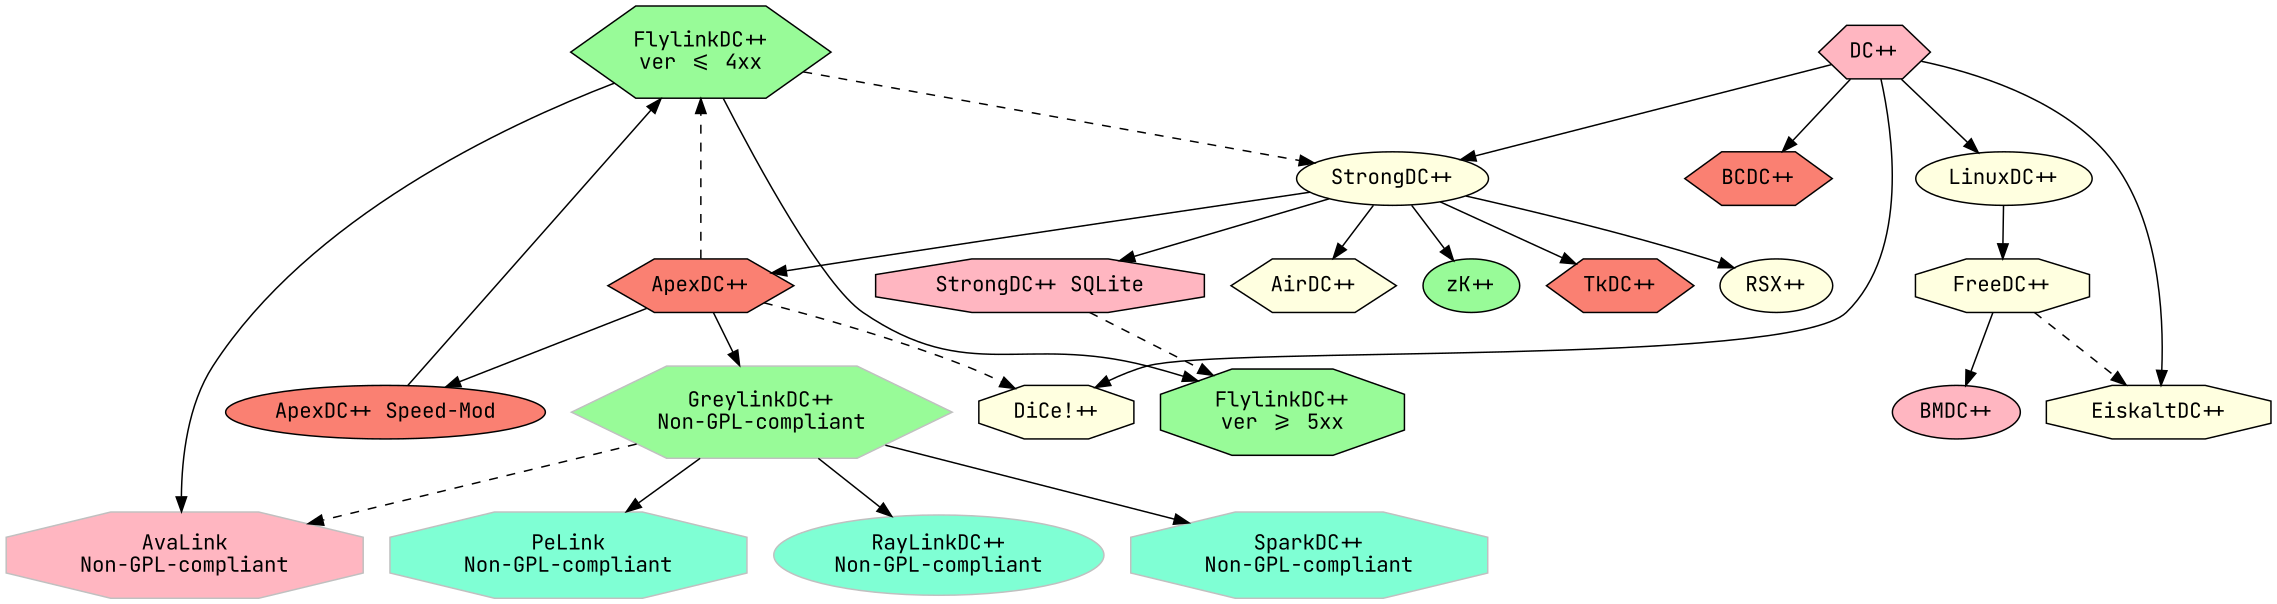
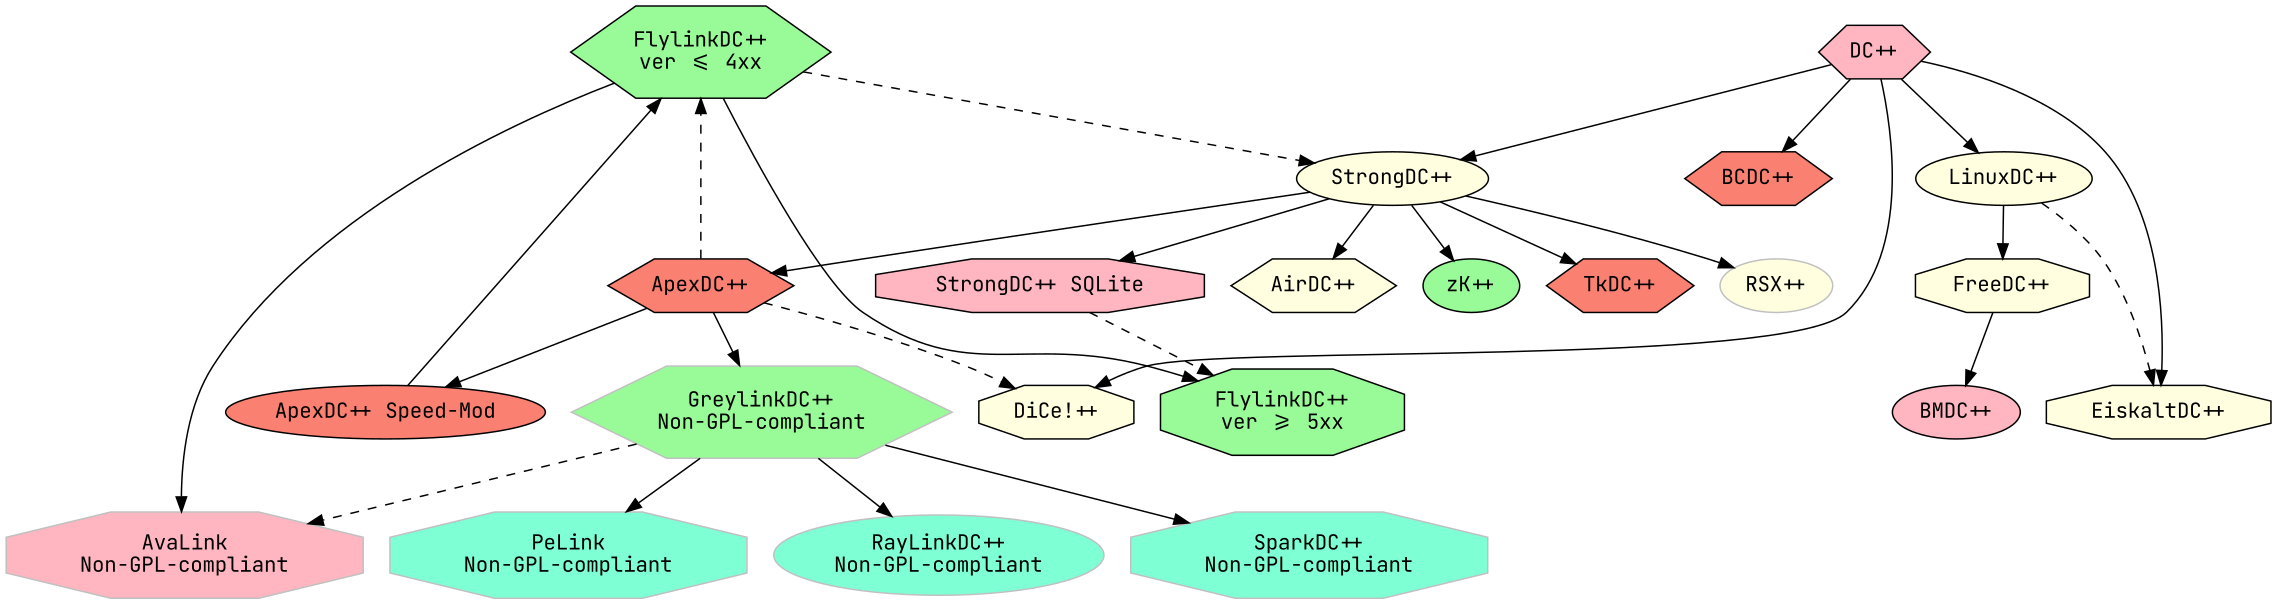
(1776, 286) -> (1776, 286)
(2074, 344) -> (2113, 275)
